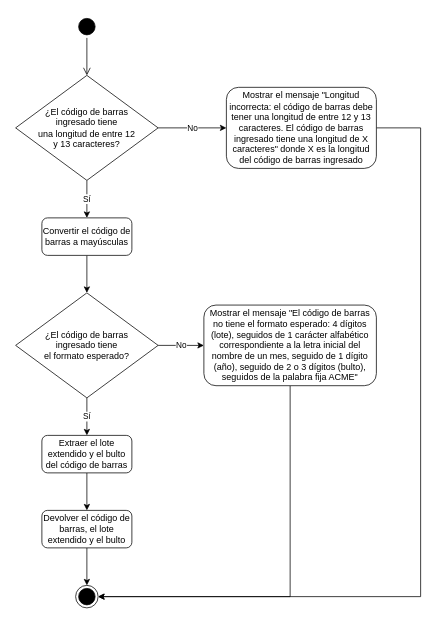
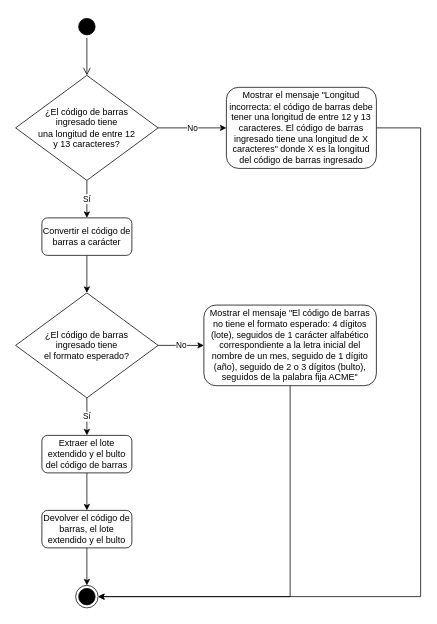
(87, 237) -> (87, 237)
